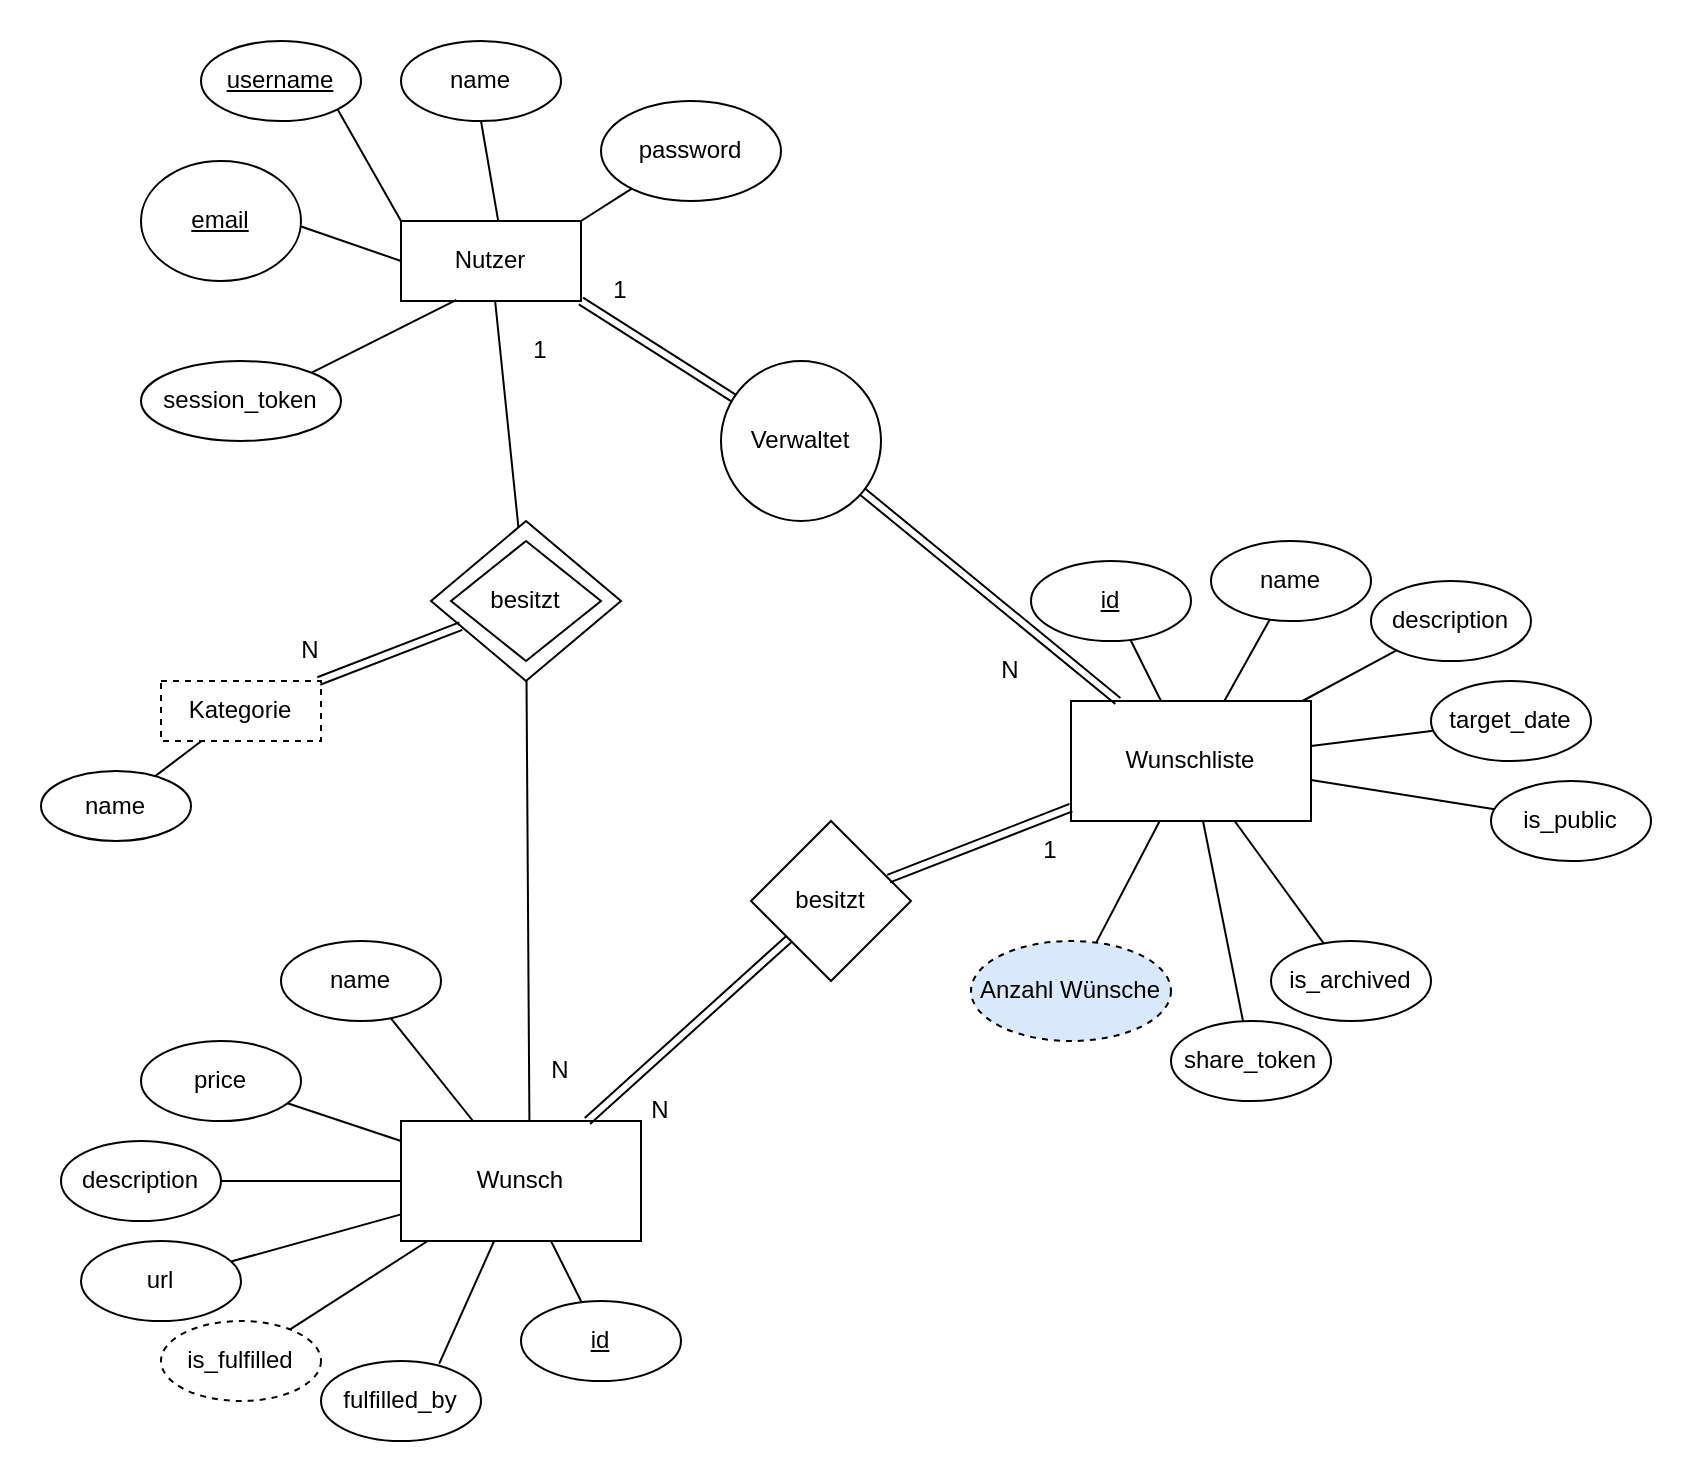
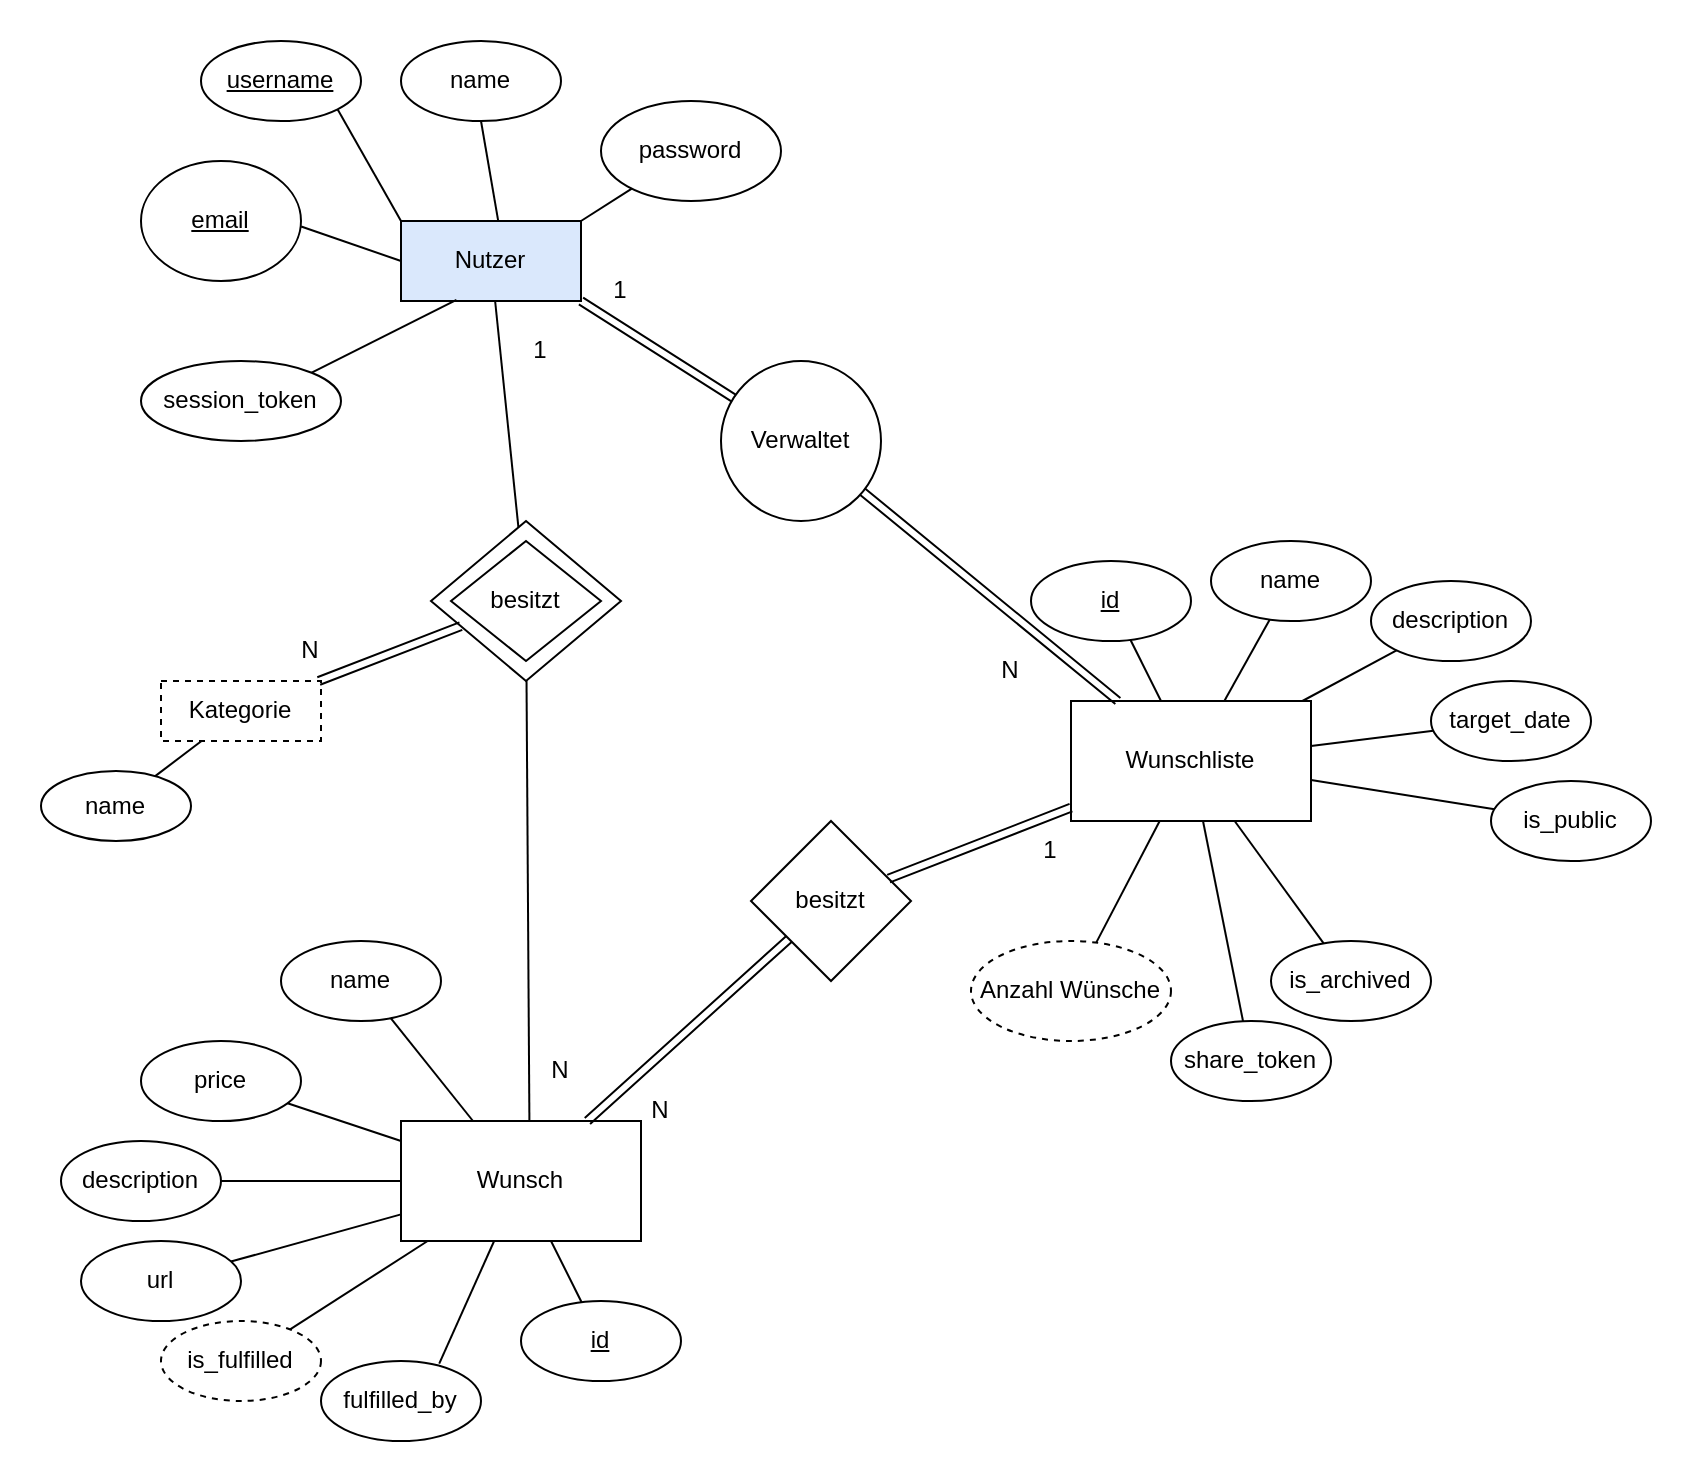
(491, 261) -> (491, 261)
(1071, 991) -> (1071, 991)
